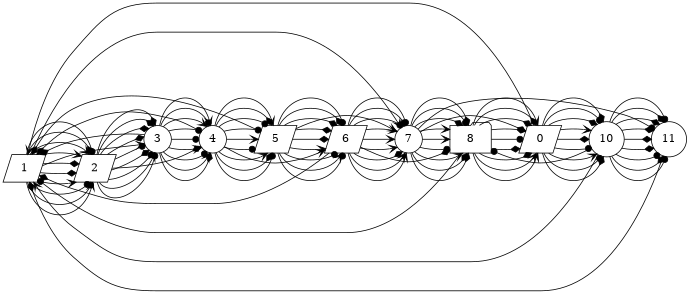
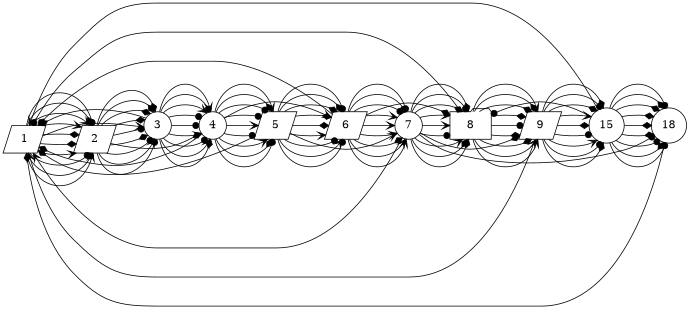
(202, 32) -> (227, 248)
(540, 139) -> (540, 126)
(607, 139) -> (607, 126)
(669, 139) -> (669, 126)
